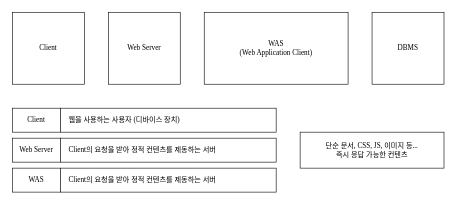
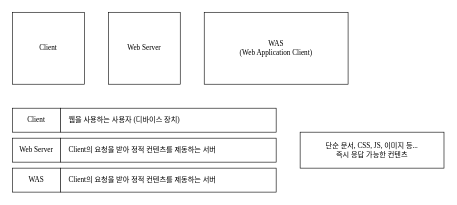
(408, 48) -> none
